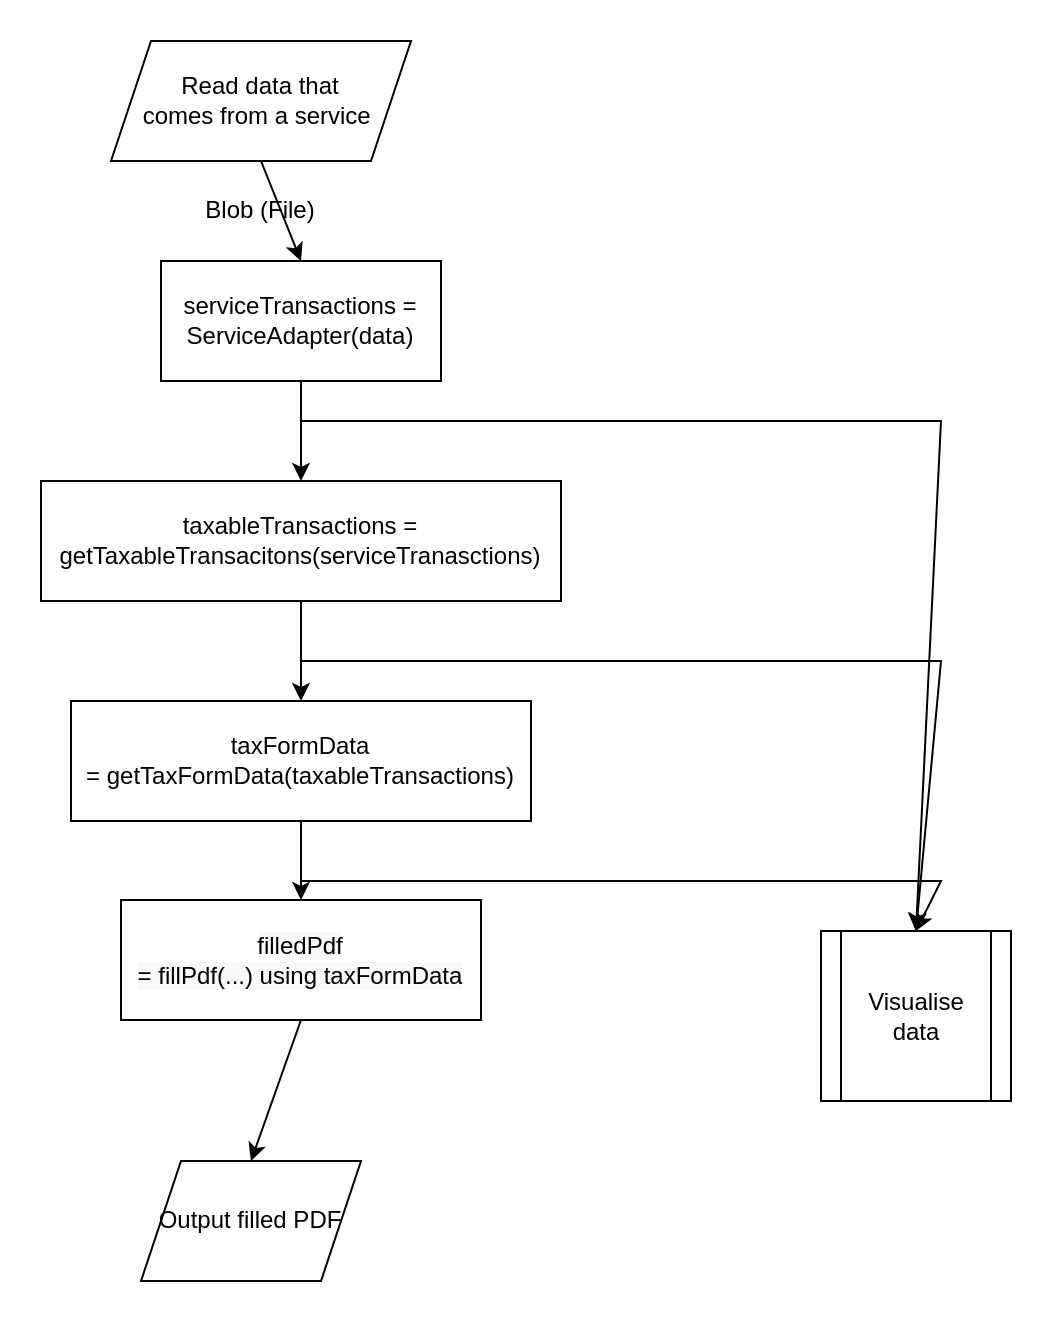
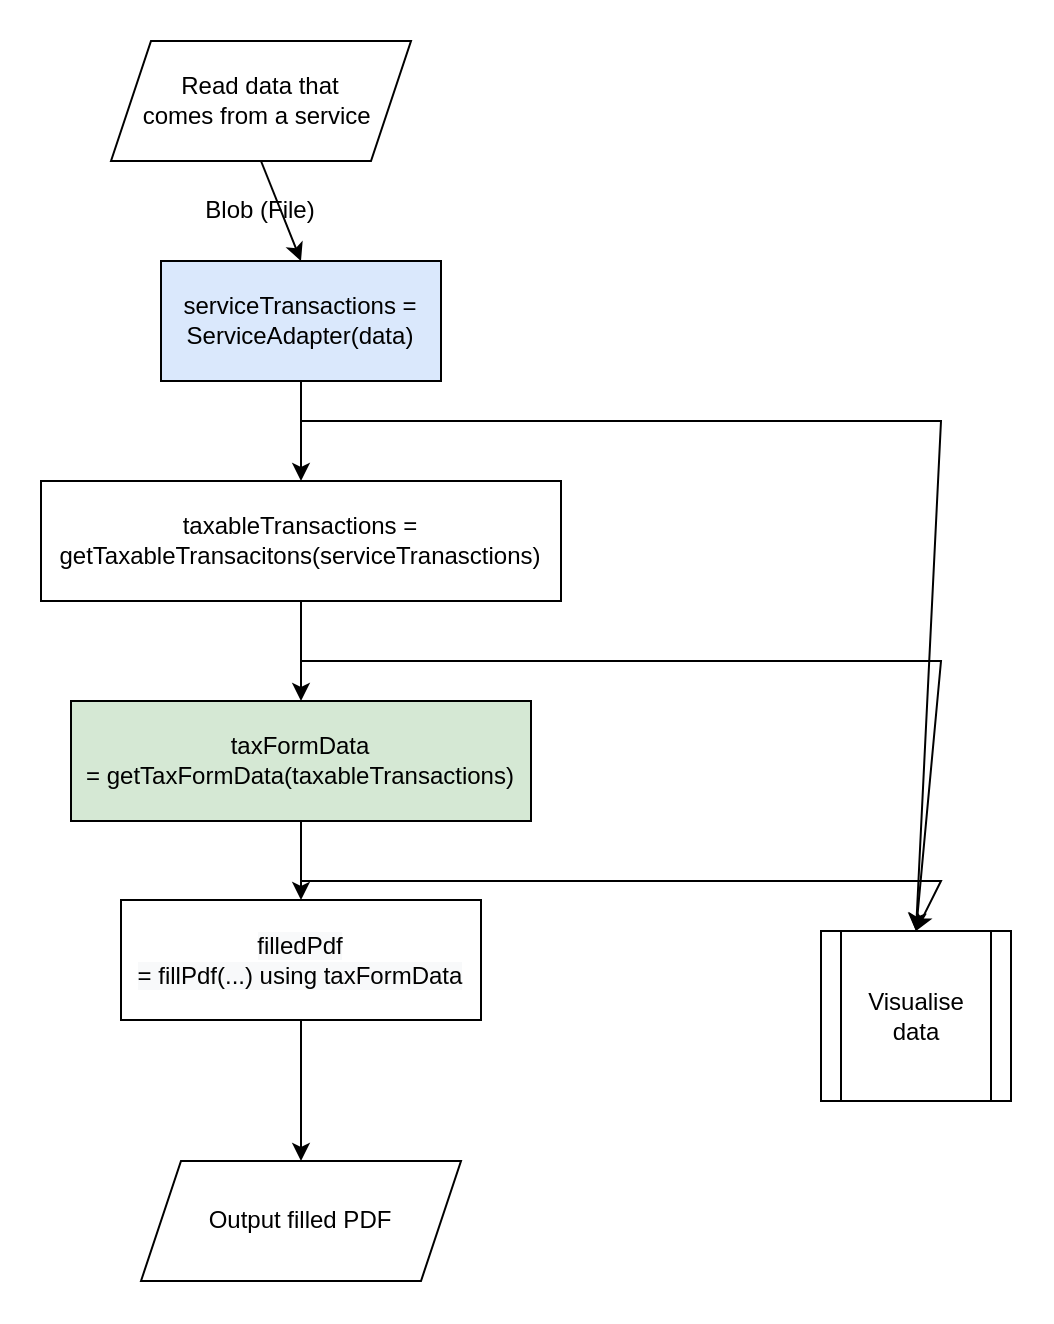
(301, 321) -> (301, 321)
(301, 761) -> (301, 761)
(251, 1221) -> (301, 1221)
